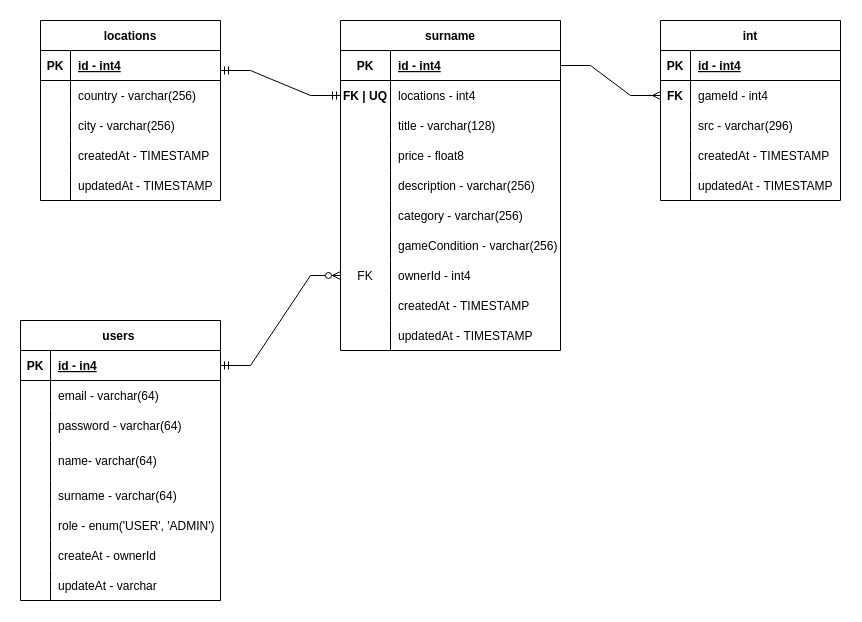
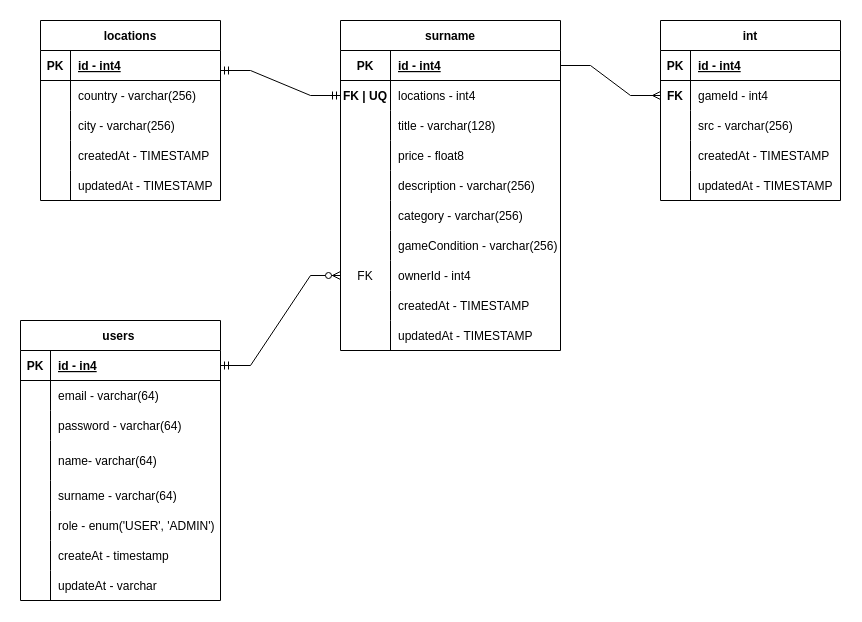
(755, 126) -> (755, 126)
(115, 556) -> (121, 556)
